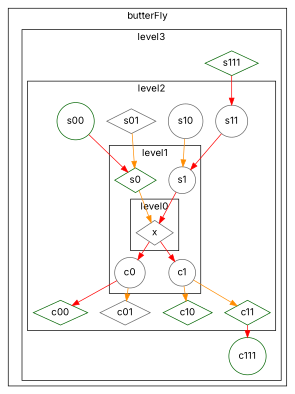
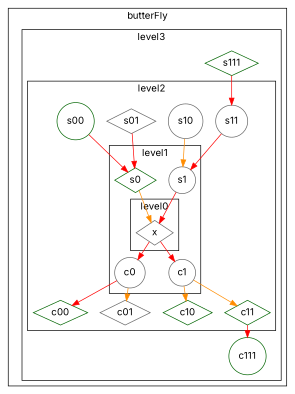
(133, 150) -> (133, 150)
